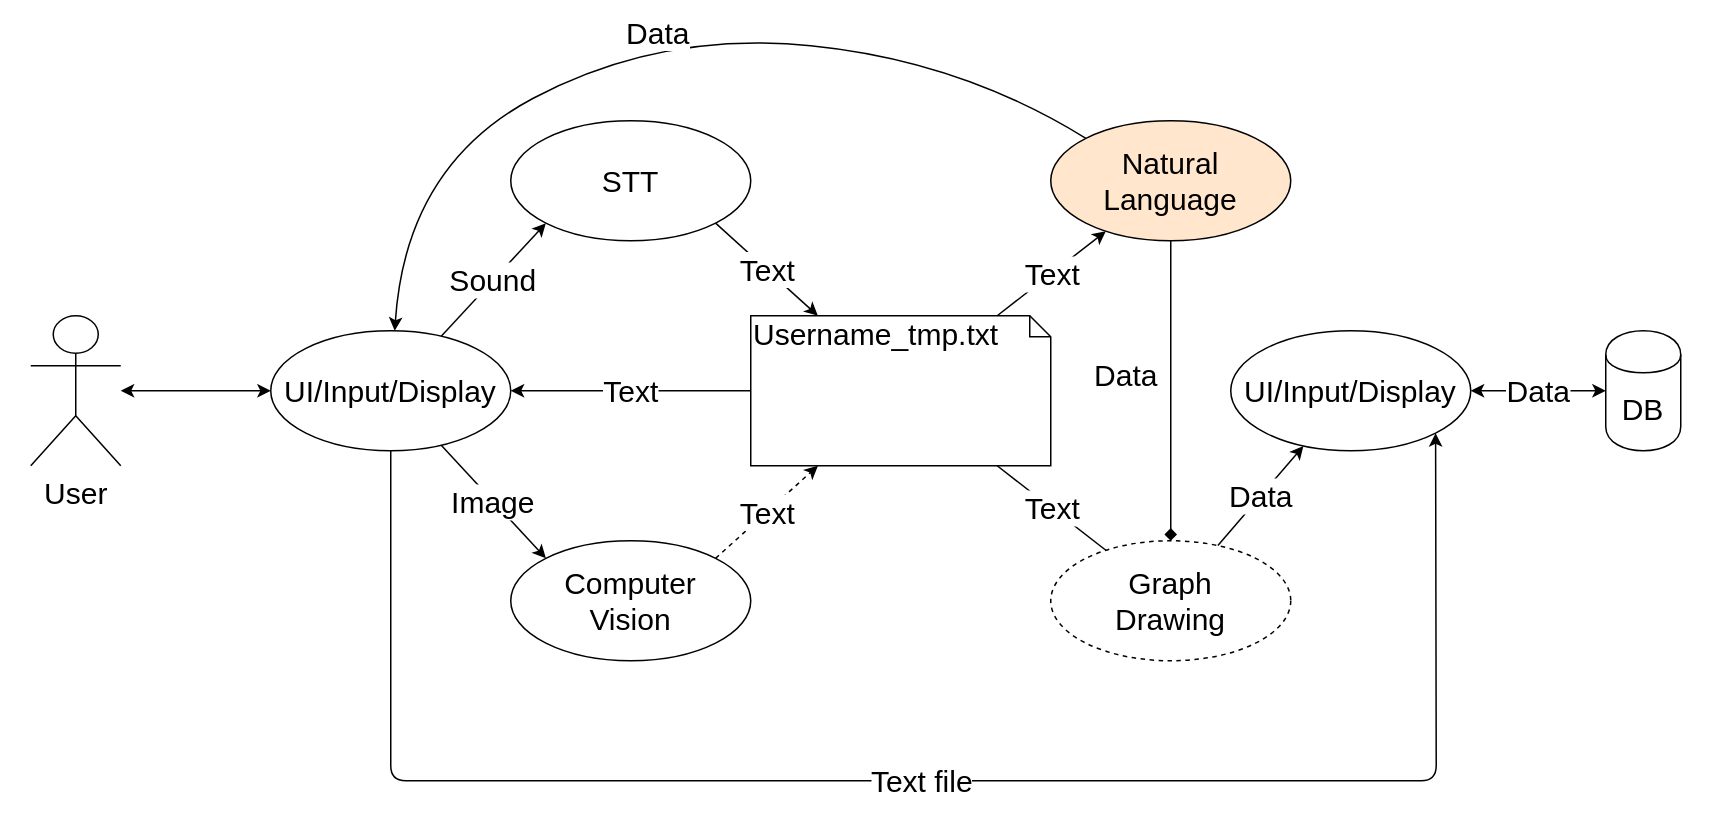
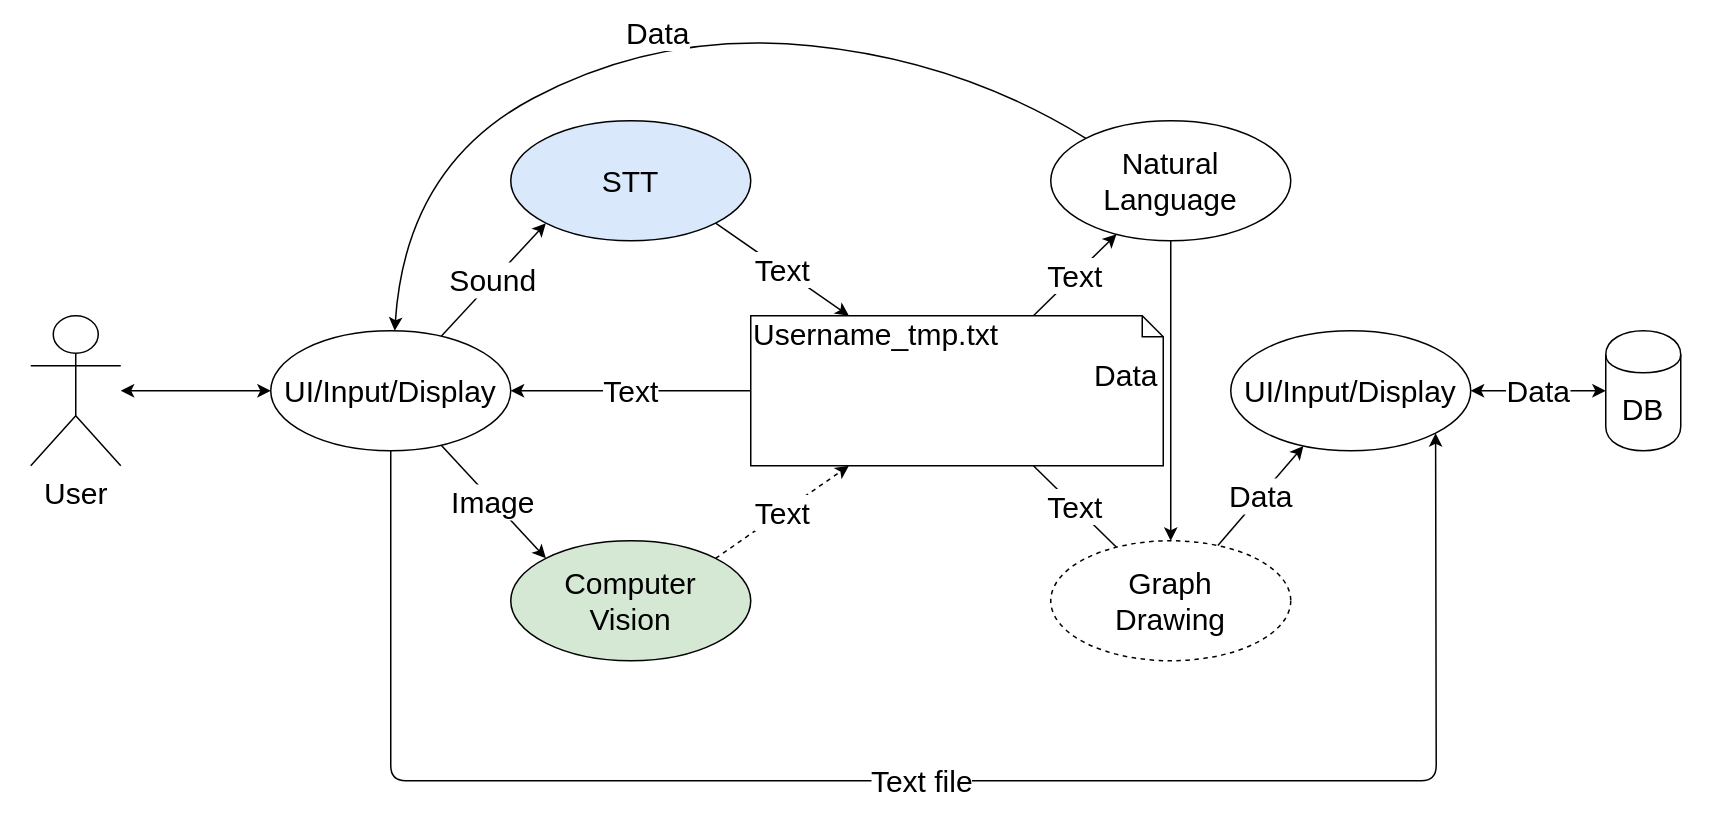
(631, 181) -> (631, 181)
(1171, 181) -> (1171, 181)
(901, 391) -> (957, 391)
(1171, 528) -> (1171, 529)
(631, 601) -> (631, 601)
